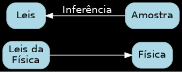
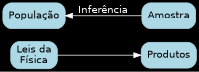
(26, 16) -> (34, 16)
(152, 55) -> (169, 55)
